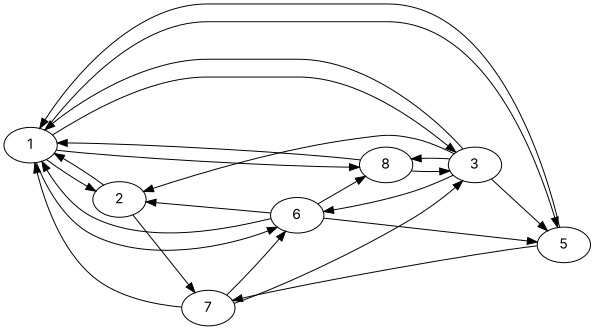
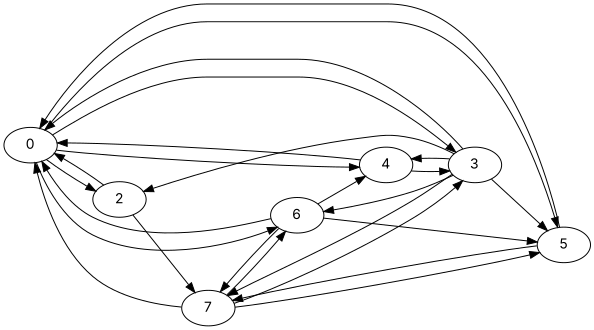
(31, 145) -> (31, 145)
(386, 165) -> (386, 165)
(213, 208) -> (252, 256)
none -> (347, 237)
none -> (383, 284)
